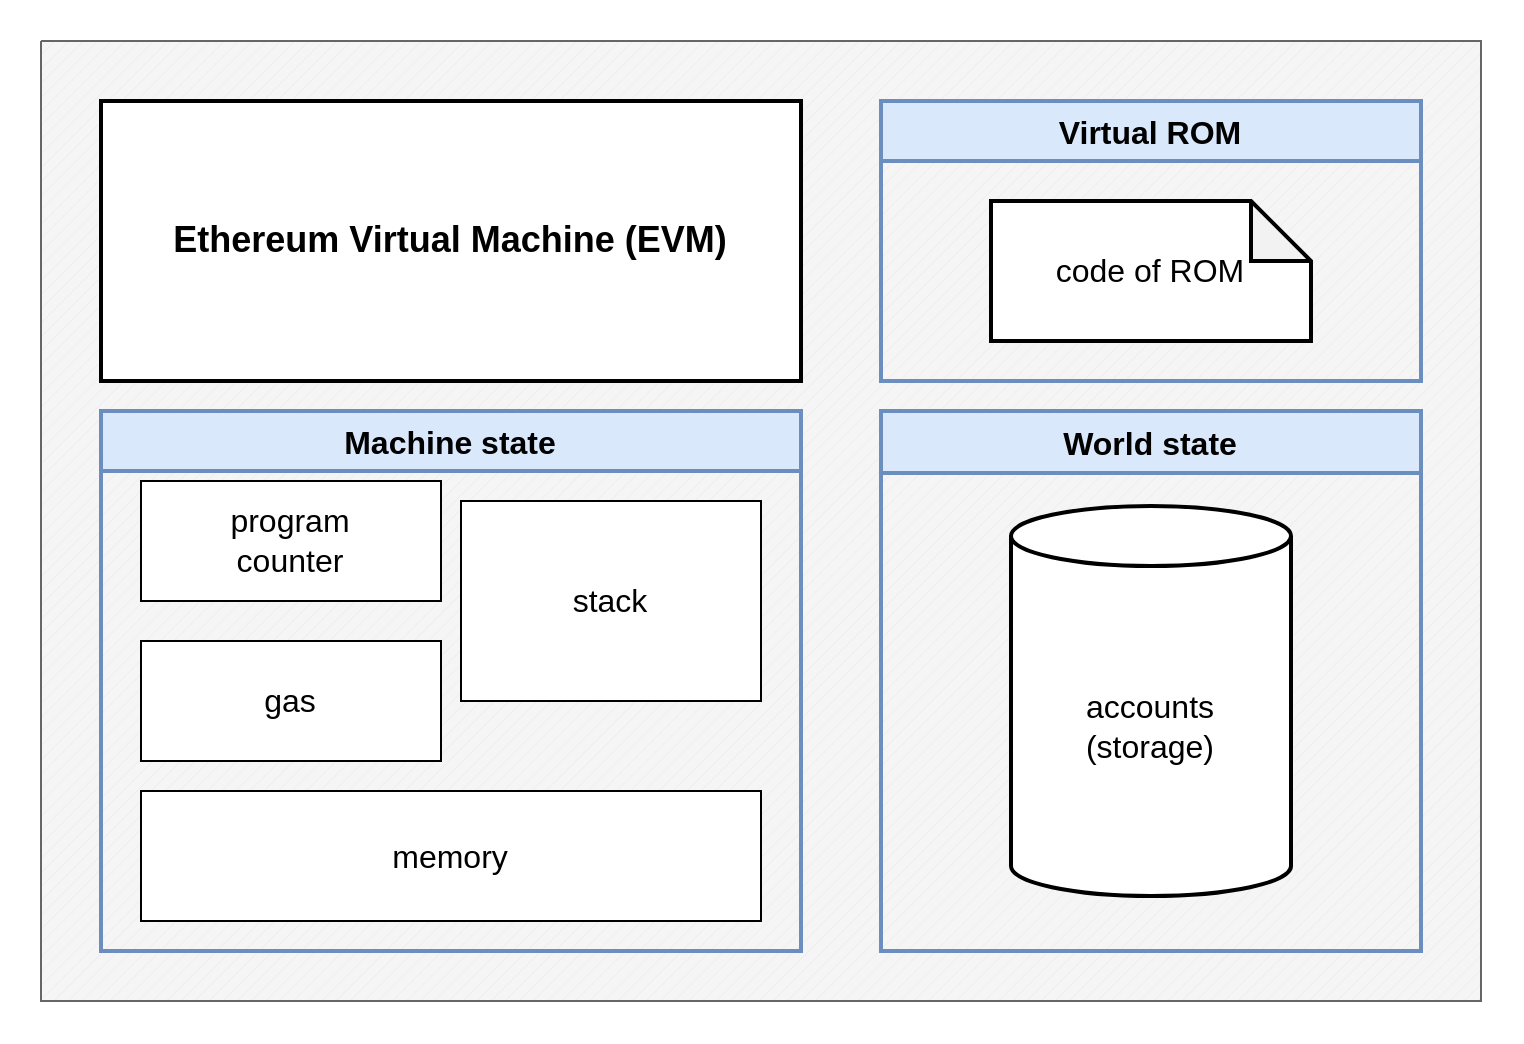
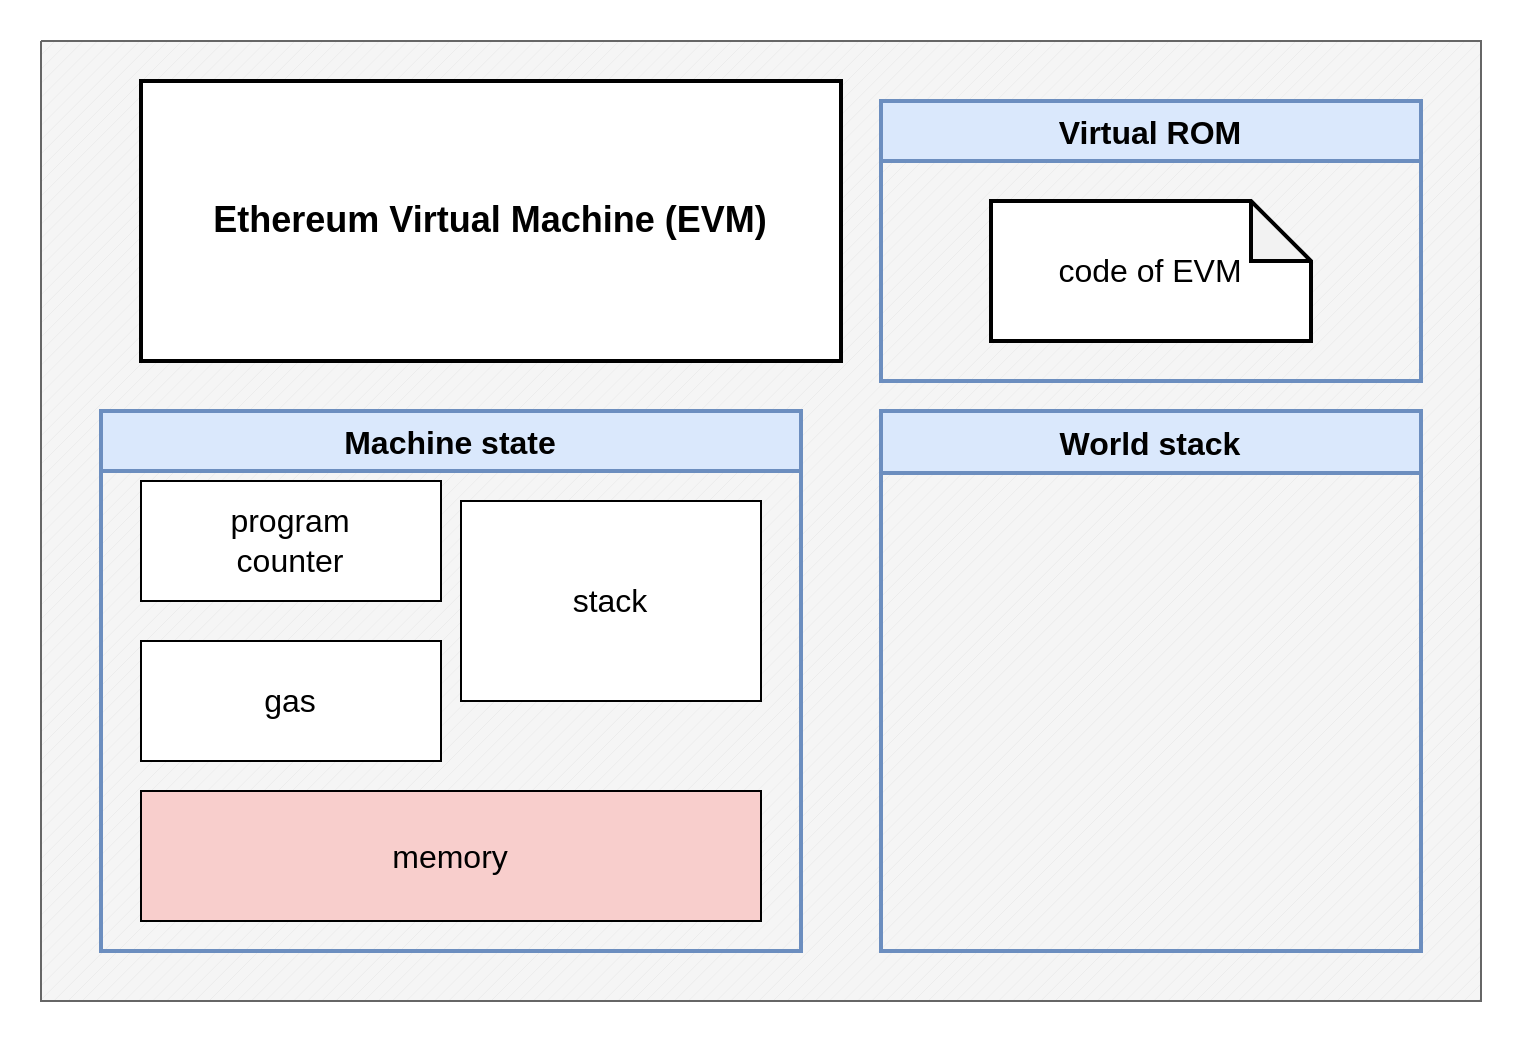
(451, 241) -> (491, 221)
(1151, 271) -> (1151, 271)
(1150, 444) -> (1150, 444)
(1151, 701) -> none
(451, 856) -> (451, 856)
